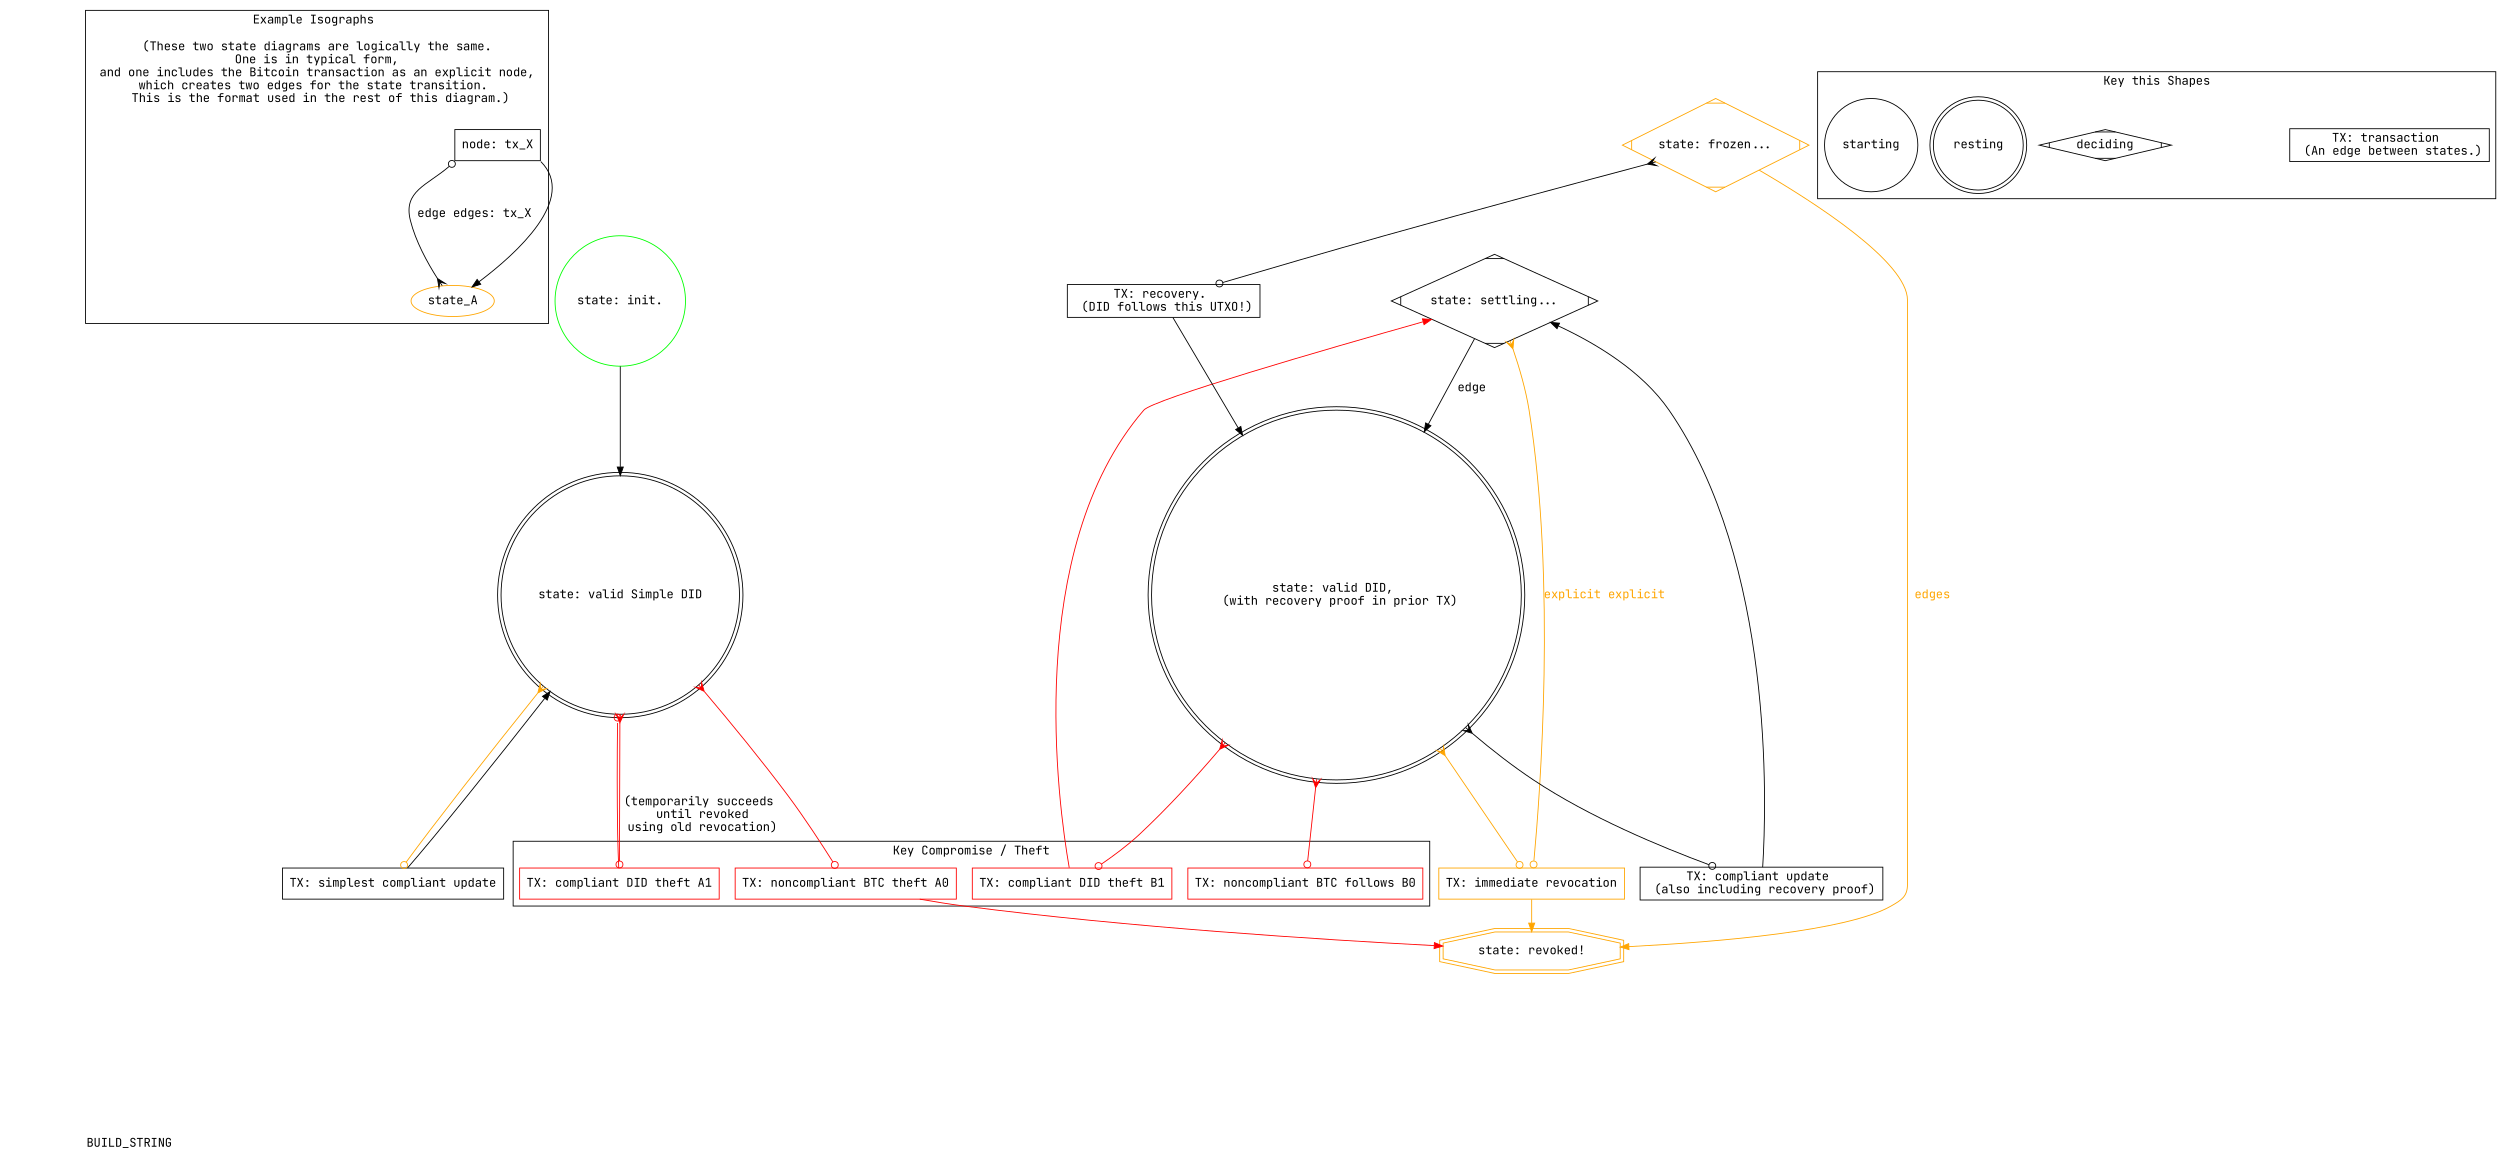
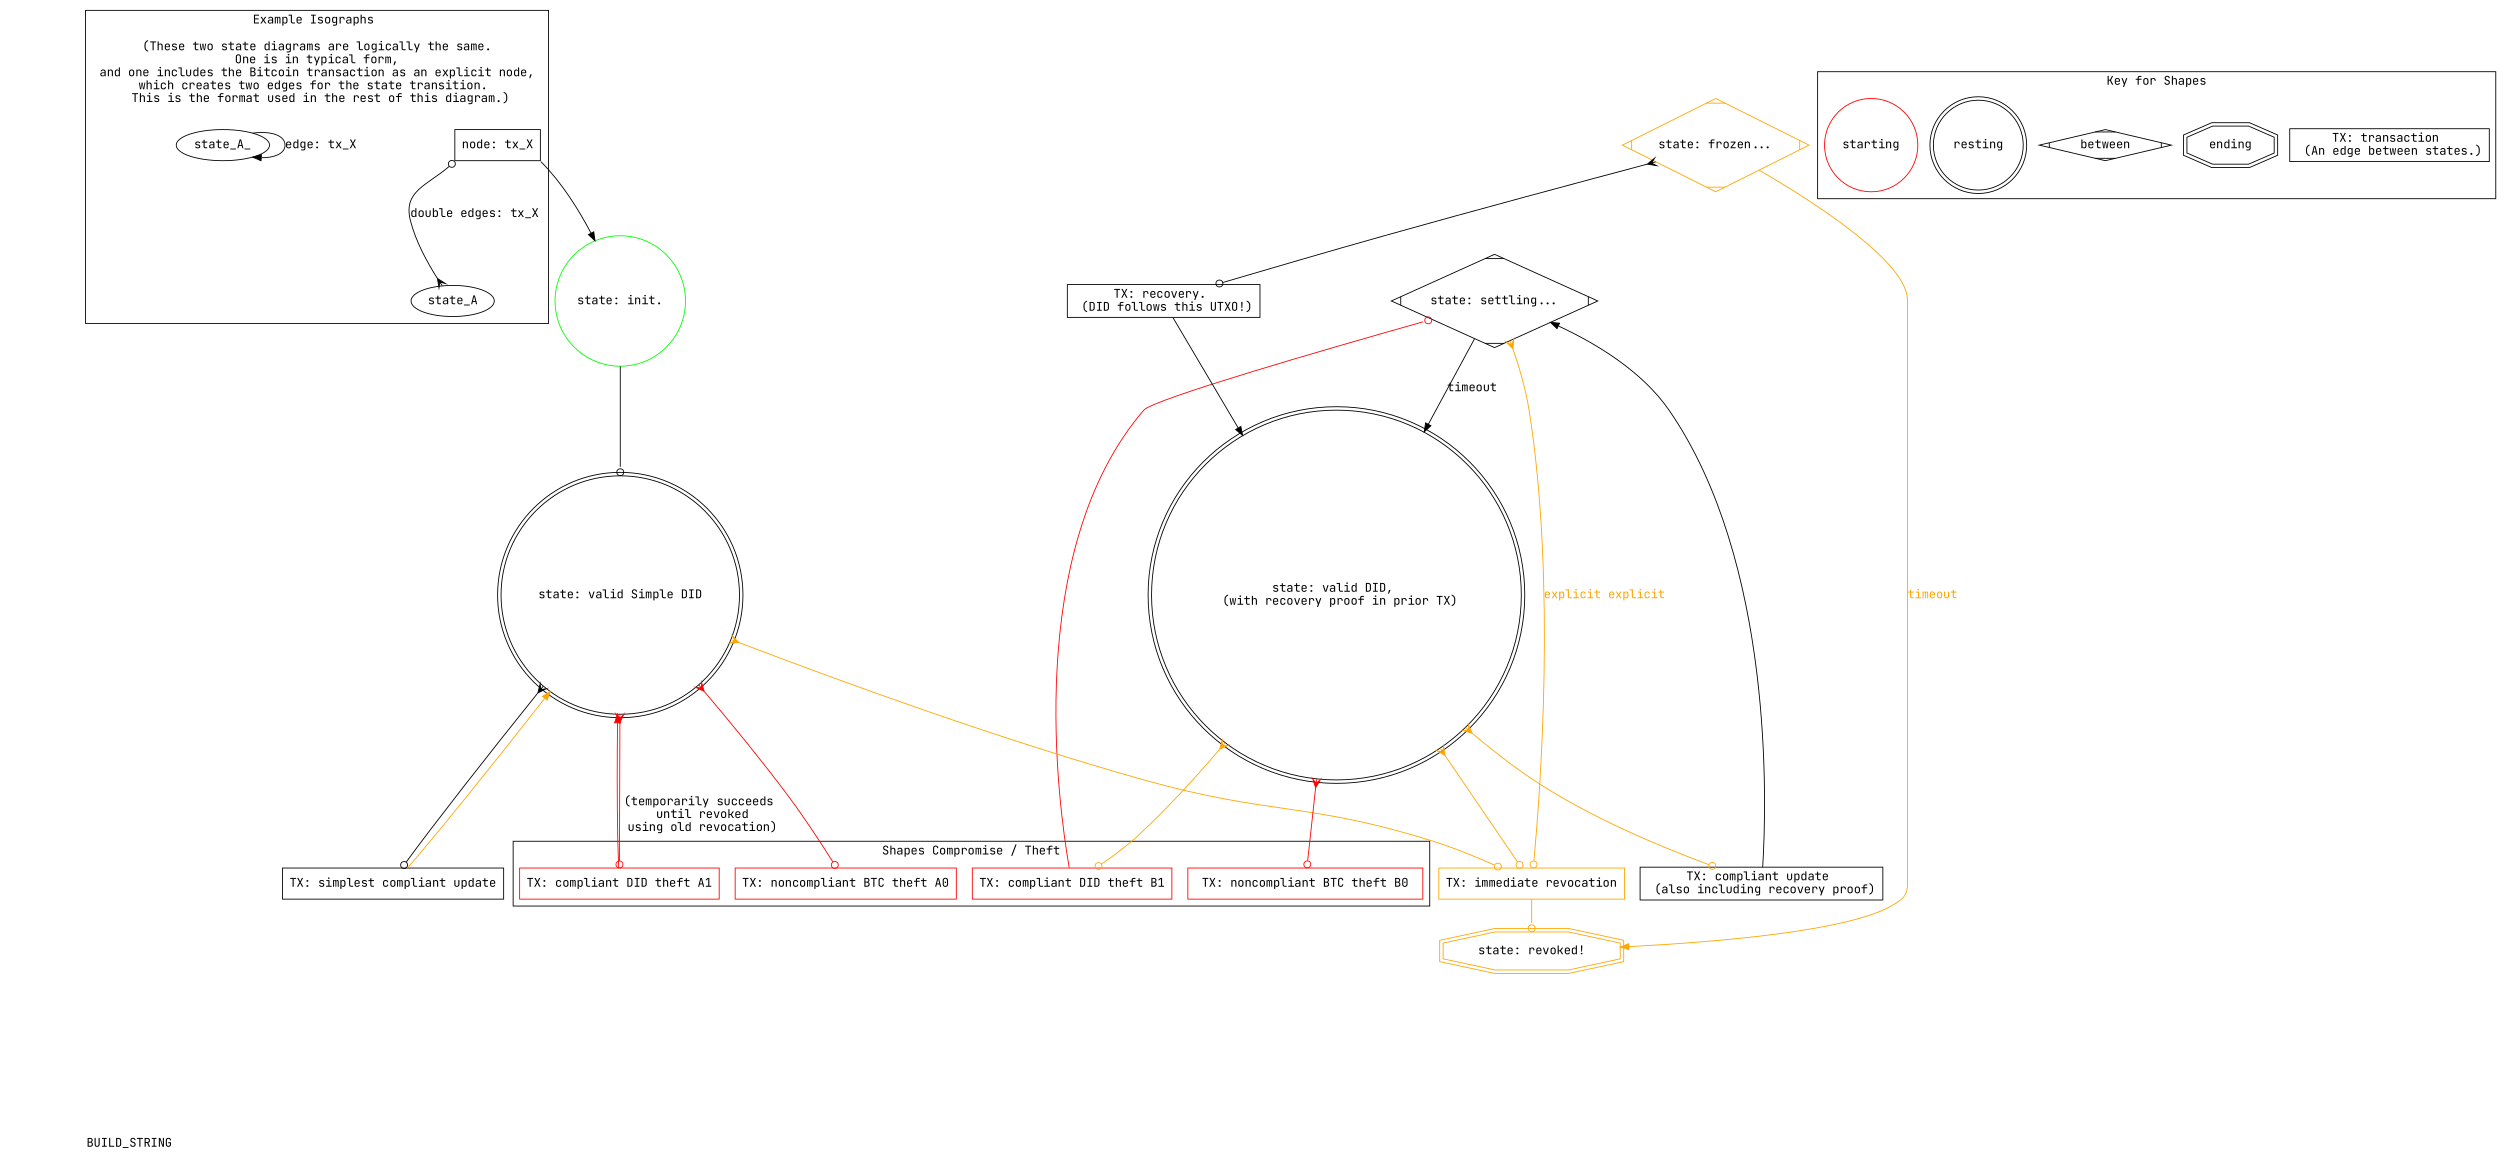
(2157, 82) -> (2157, 82)
none -> (223, 145)
(1871, 145) -> (1871, 145)
(2105, 145) -> (2105, 145)
none -> (2231, 145)
(475, 214) -> (475, 214)
(534, 230) -> (568, 195)
(453, 301) -> (453, 301)
(1472, 388) -> (1472, 388)
(620, 417) -> (620, 417)
(1097, 489) -> (1097, 489)
(1933, 595) -> (1933, 595)
none -> (1112, 771)
(471, 777) -> (471, 777)
(477, 784) -> (477, 784)
(617, 795) -> (617, 795)
(1164, 810) -> (1164, 810)
(1584, 810) -> (1584, 810)
(971, 851) -> (971, 851)
(1305, 884) -> (1305, 884)
(1532, 911) -> (1532, 911)
(1176, 928) -> none
